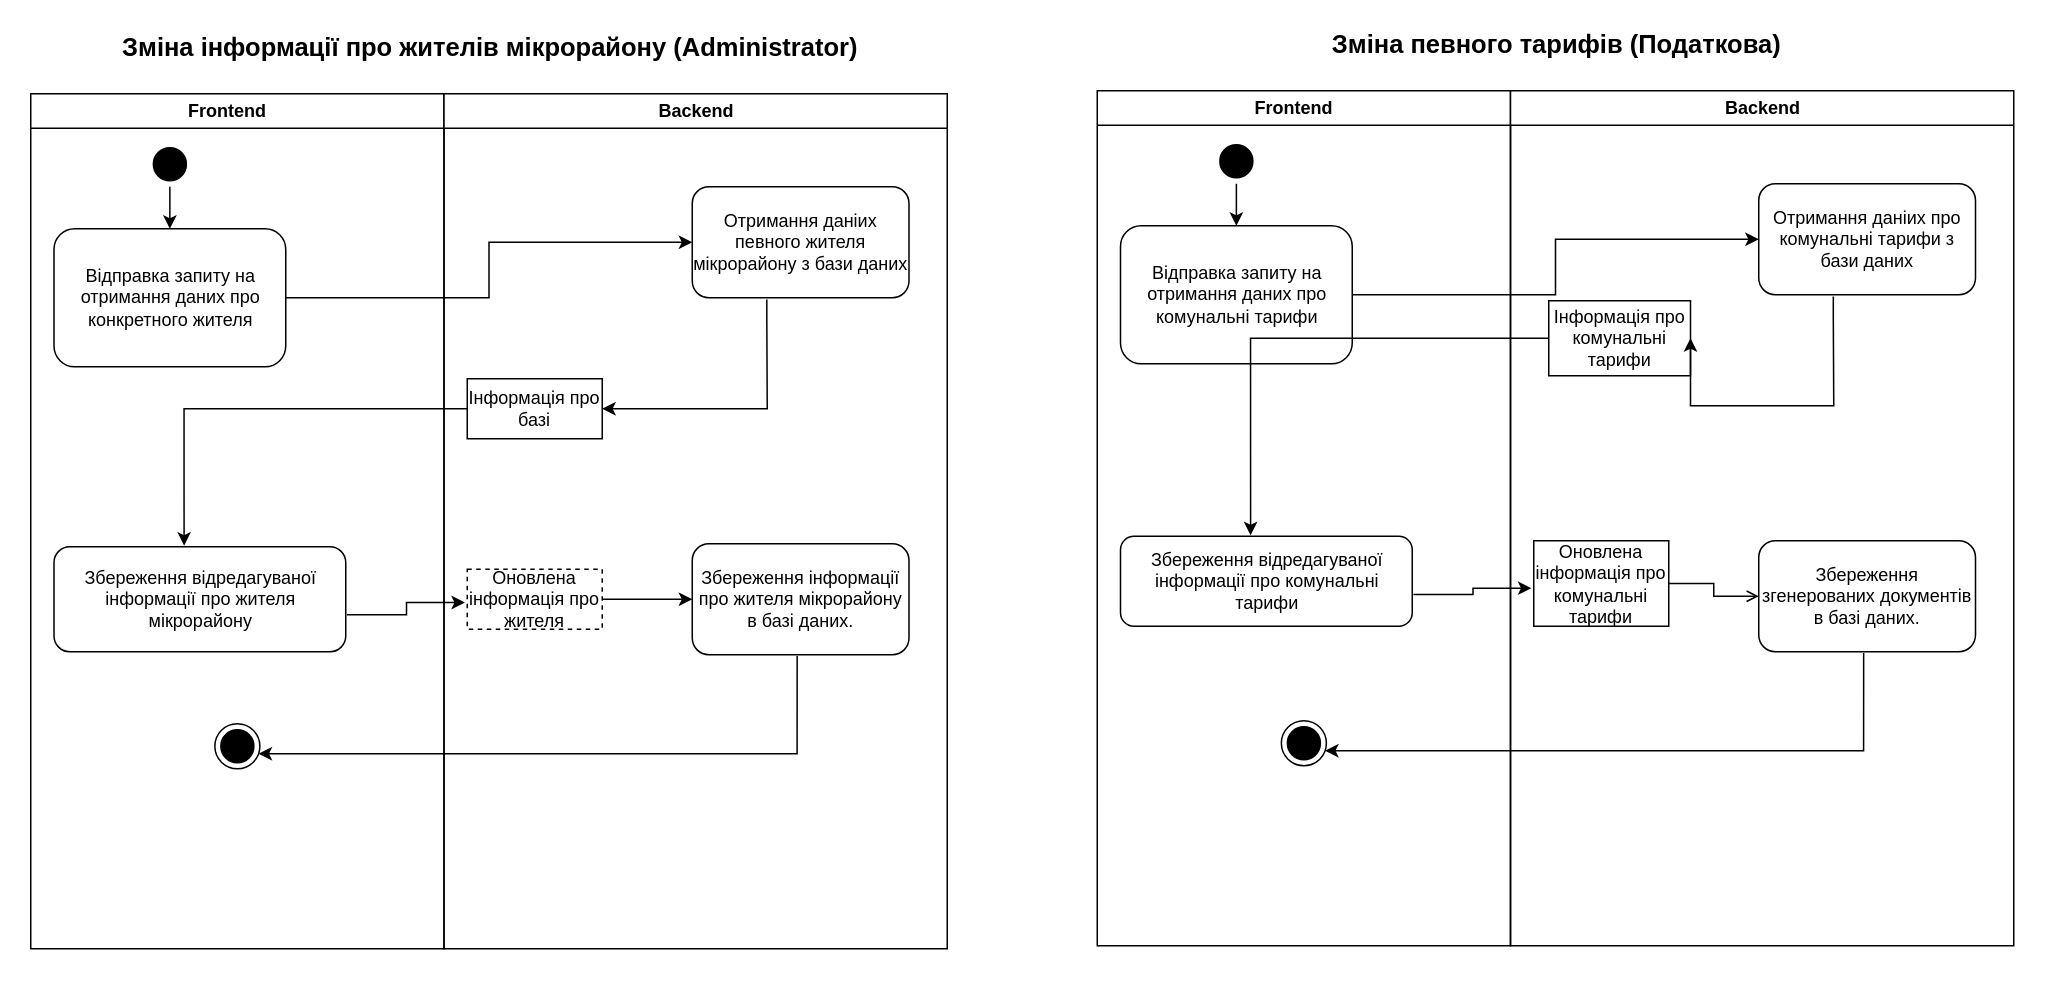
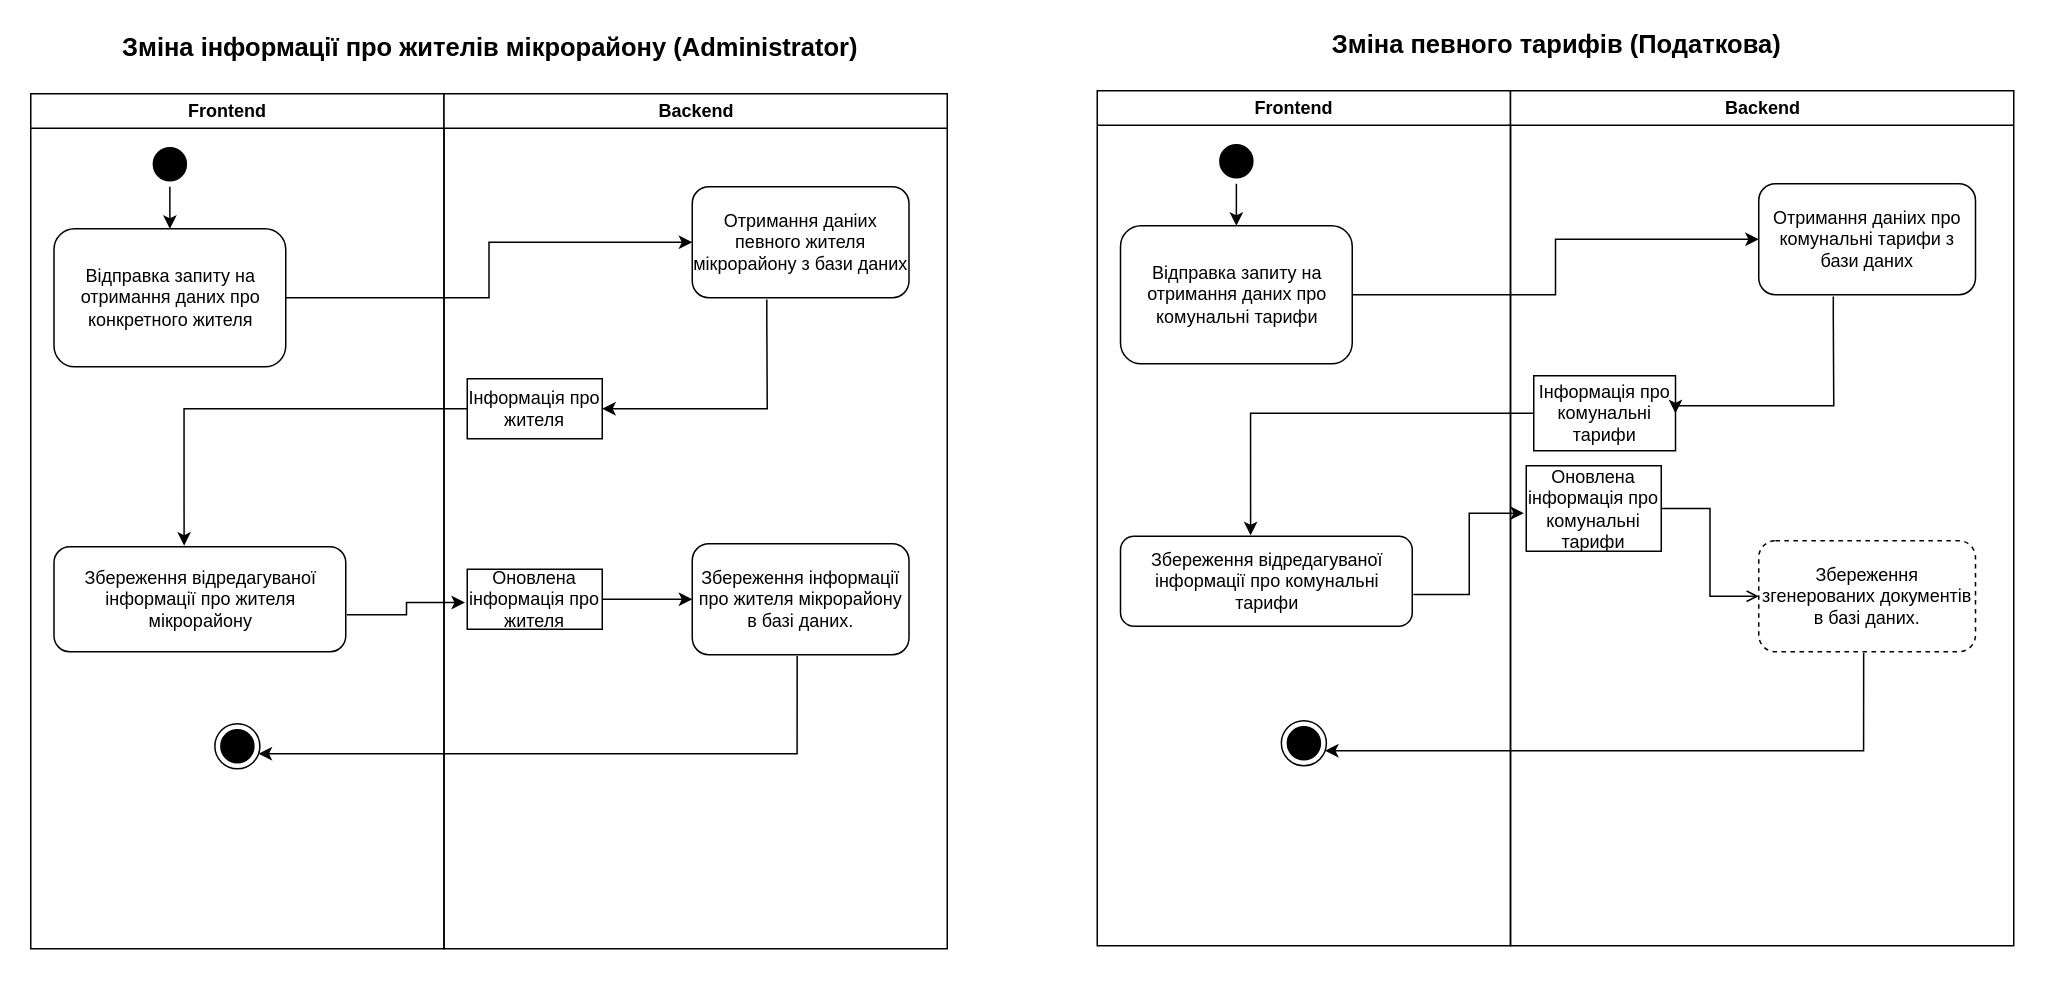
(1620, 338) -> (1605, 413)
(535, 409) -> (535, 409)
(1601, 584) -> (1594, 509)
(1867, 596) -> (1867, 596)
(535, 599) -> (535, 599)
